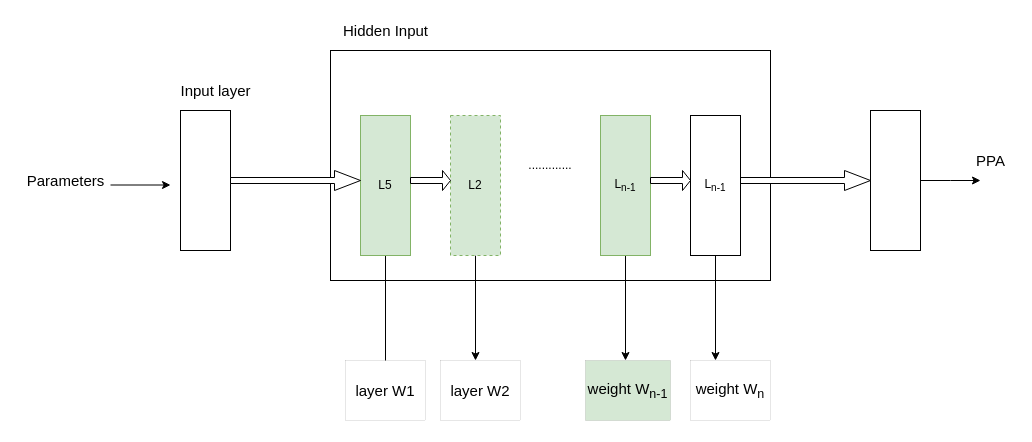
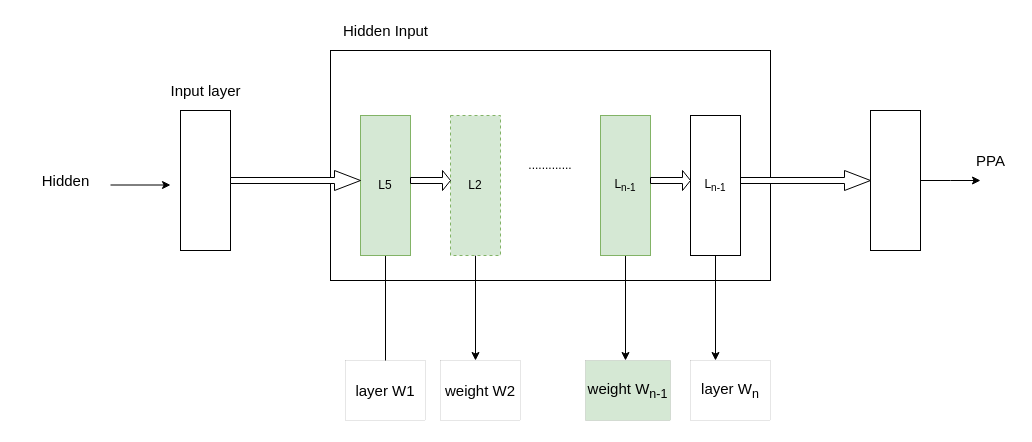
(216, 91) -> (206, 91)
(66, 181) -> (66, 181)
(481, 391) -> (481, 391)
(731, 391) -> (731, 391)
